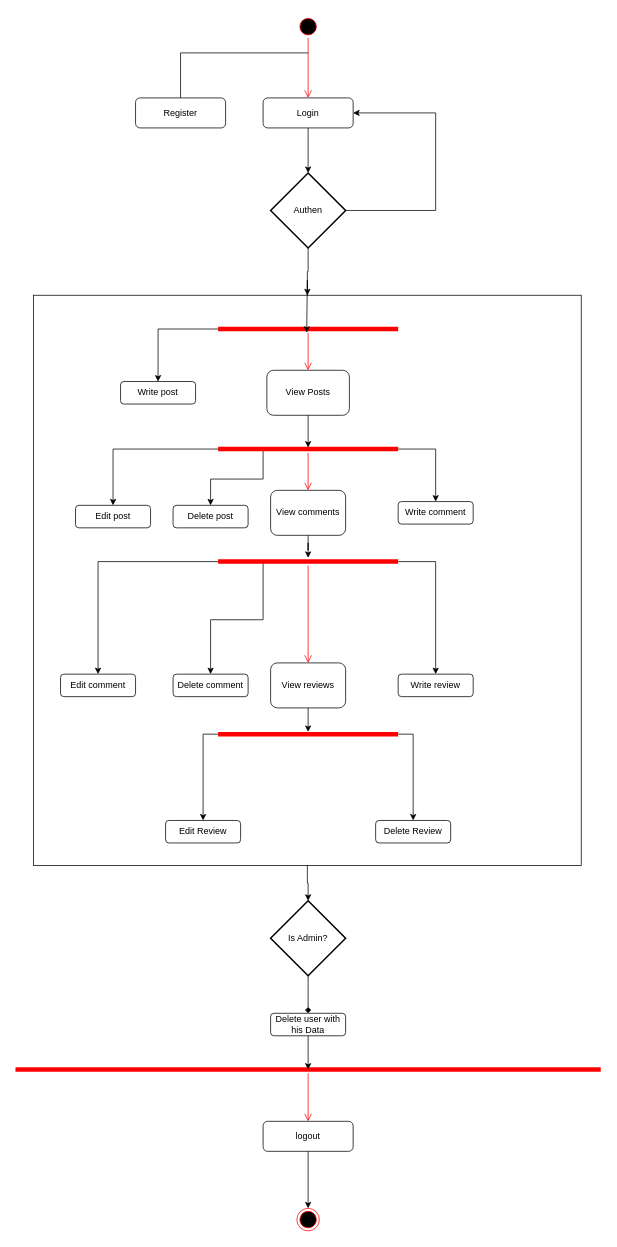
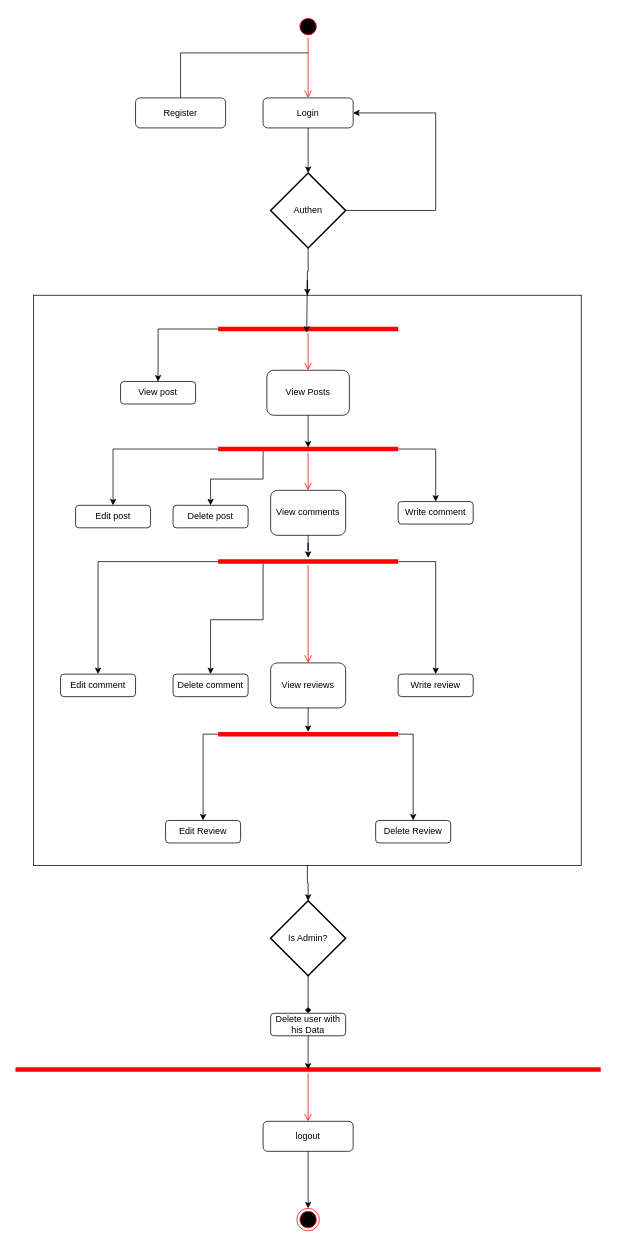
(158, 393) -> (158, 393)
